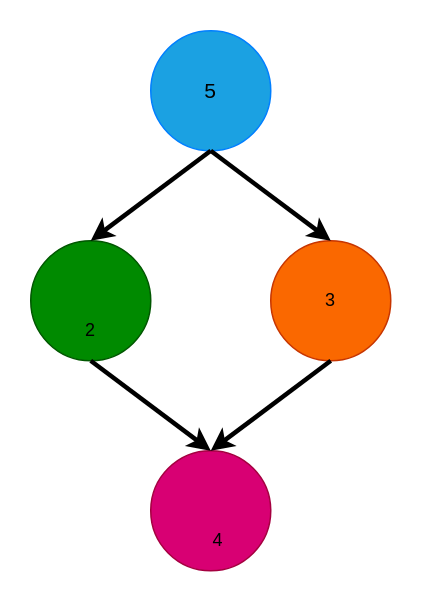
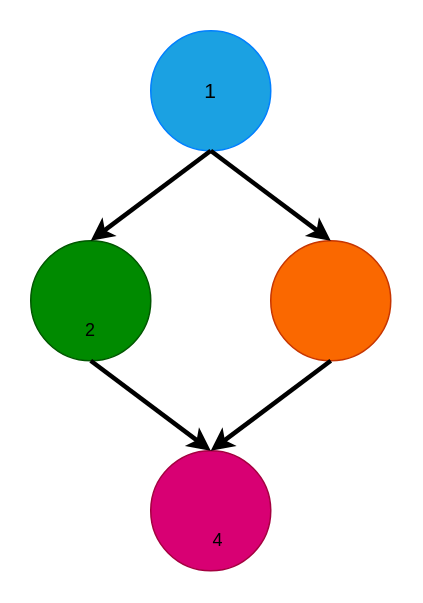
(211, 91) -> (211, 91)
(331, 301) -> none
